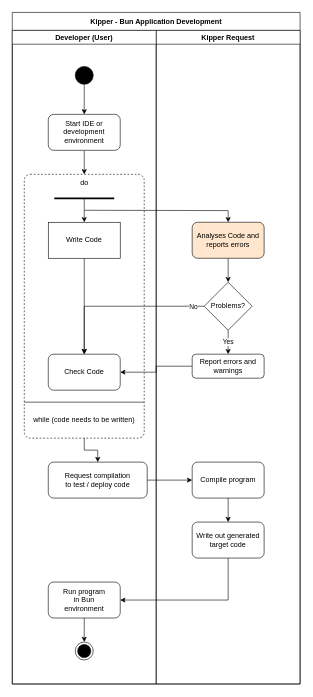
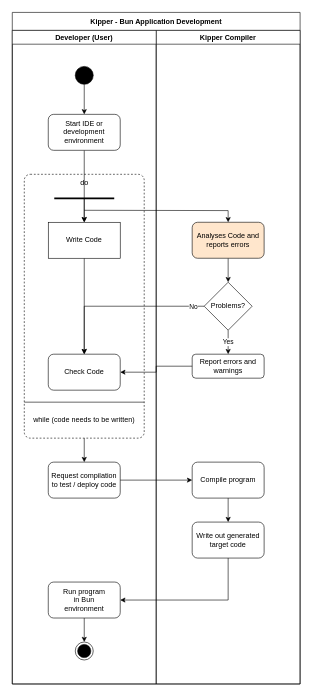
(228, 38) -> (228, 38)
(84, 168) -> (84, 170)
(98, 480) -> (84, 480)
